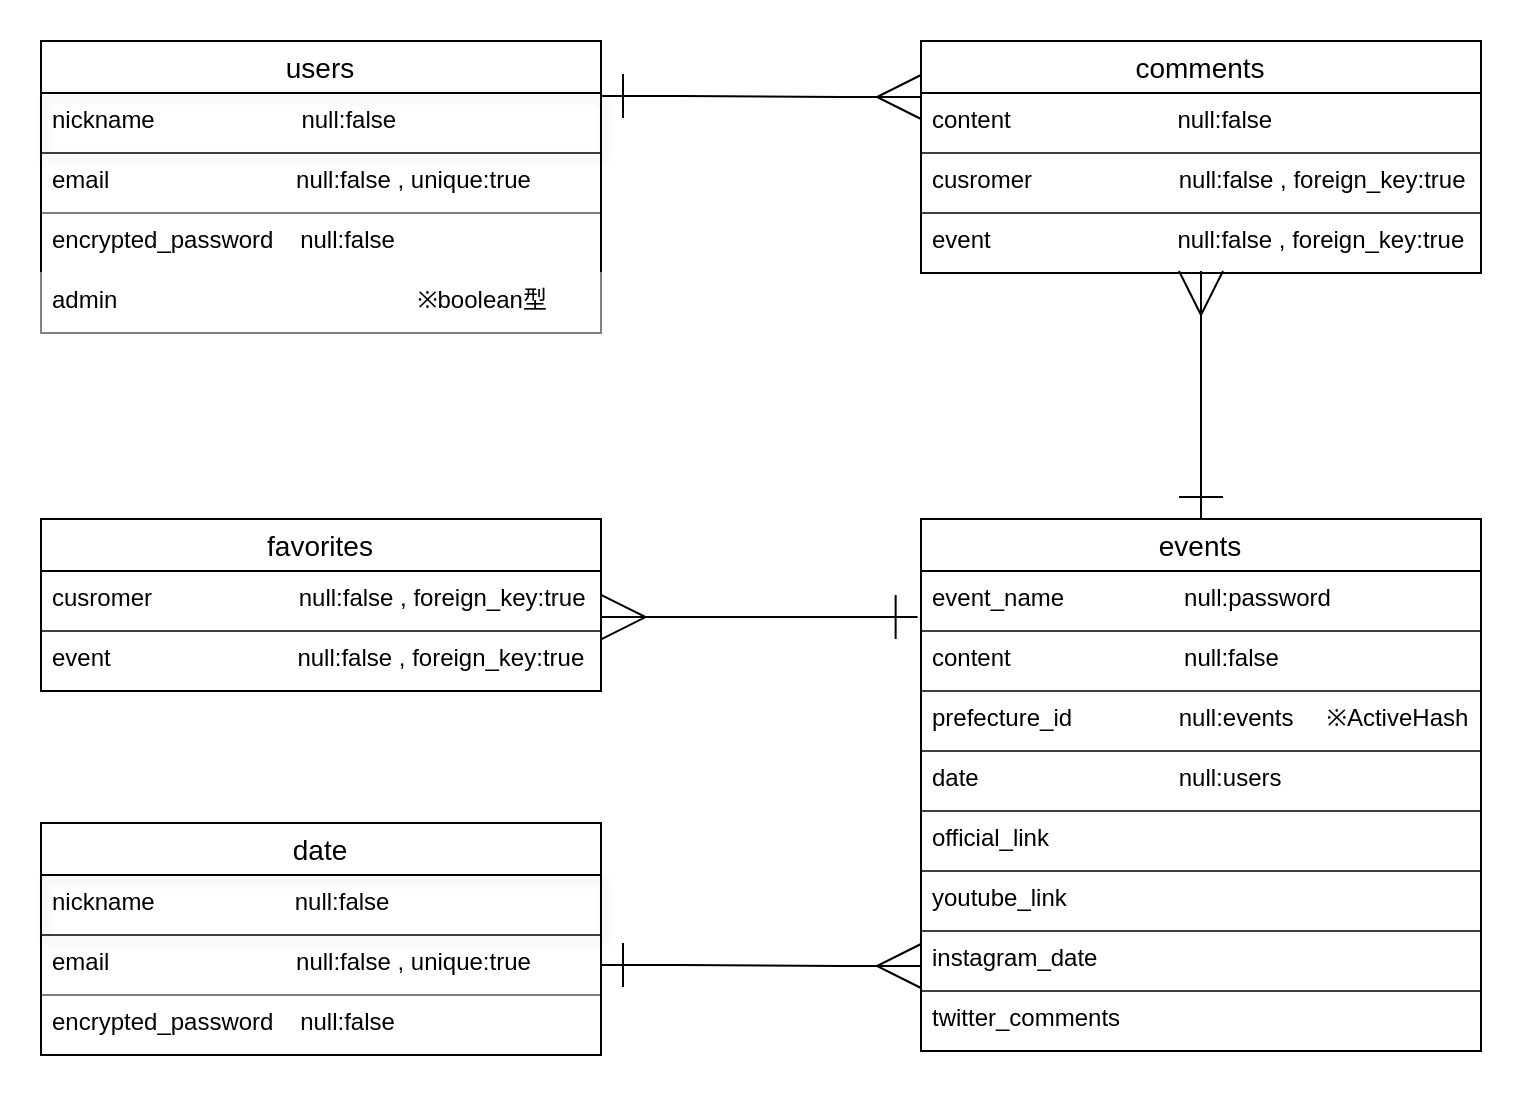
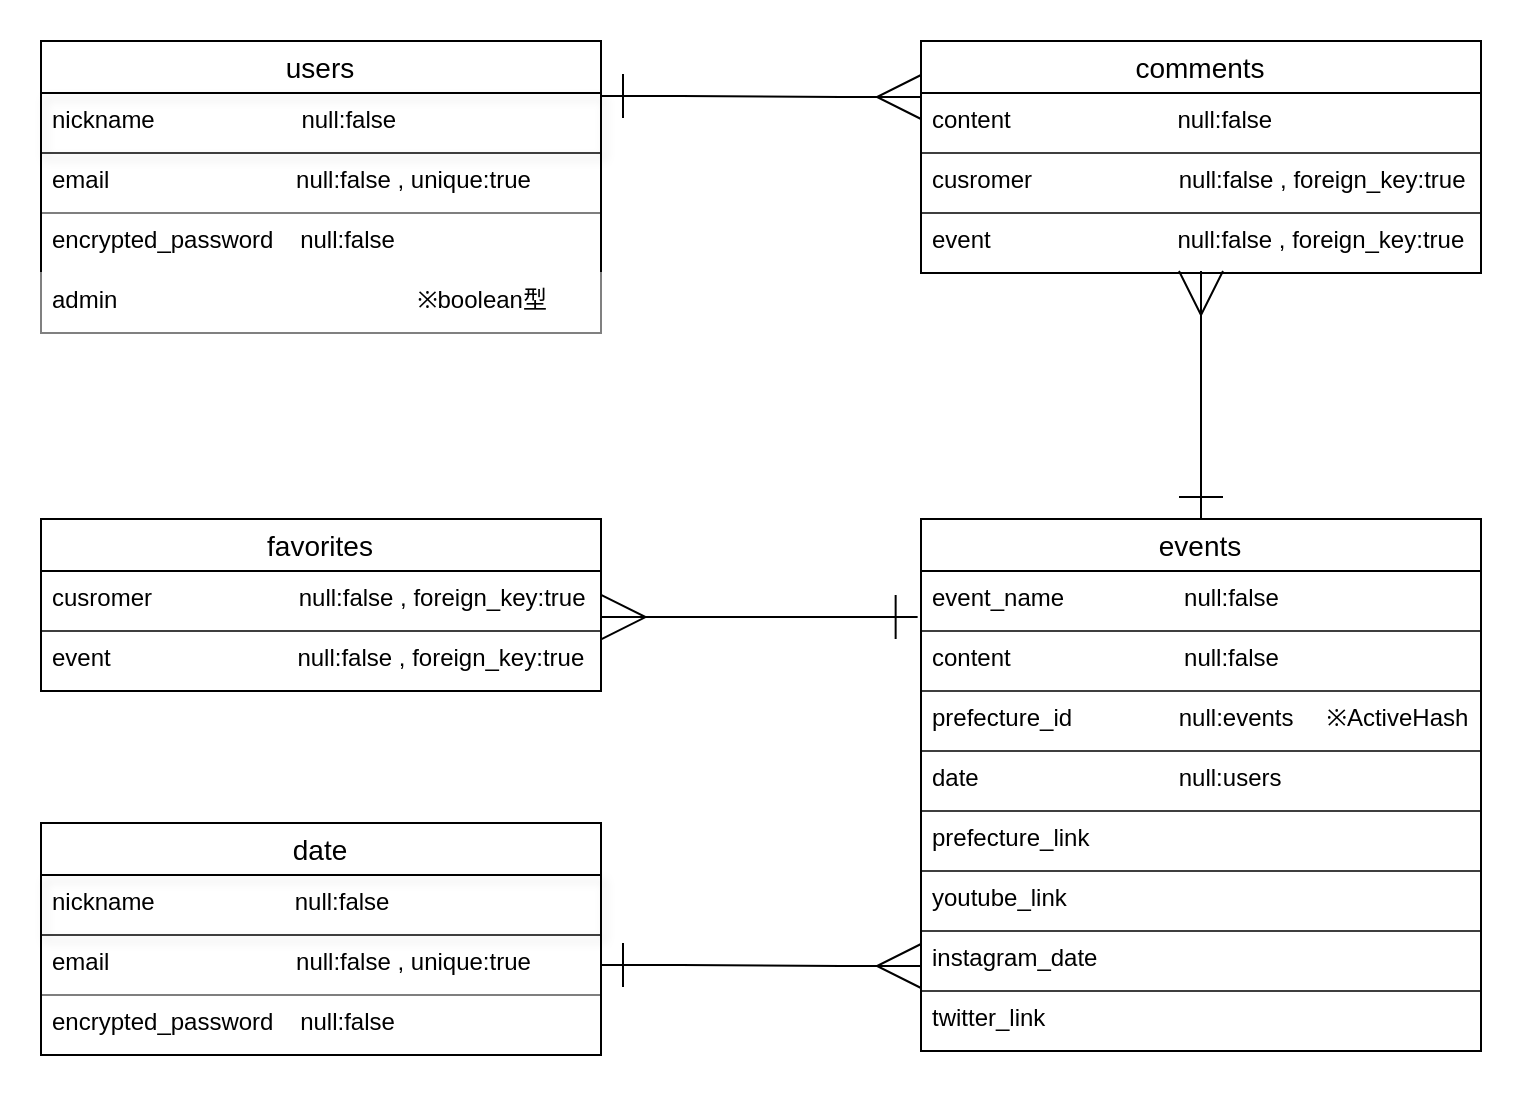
(1170, 598) -> (1147, 598)
(1004, 838) -> (1027, 838)
(1036, 1018) -> (1003, 1018)
